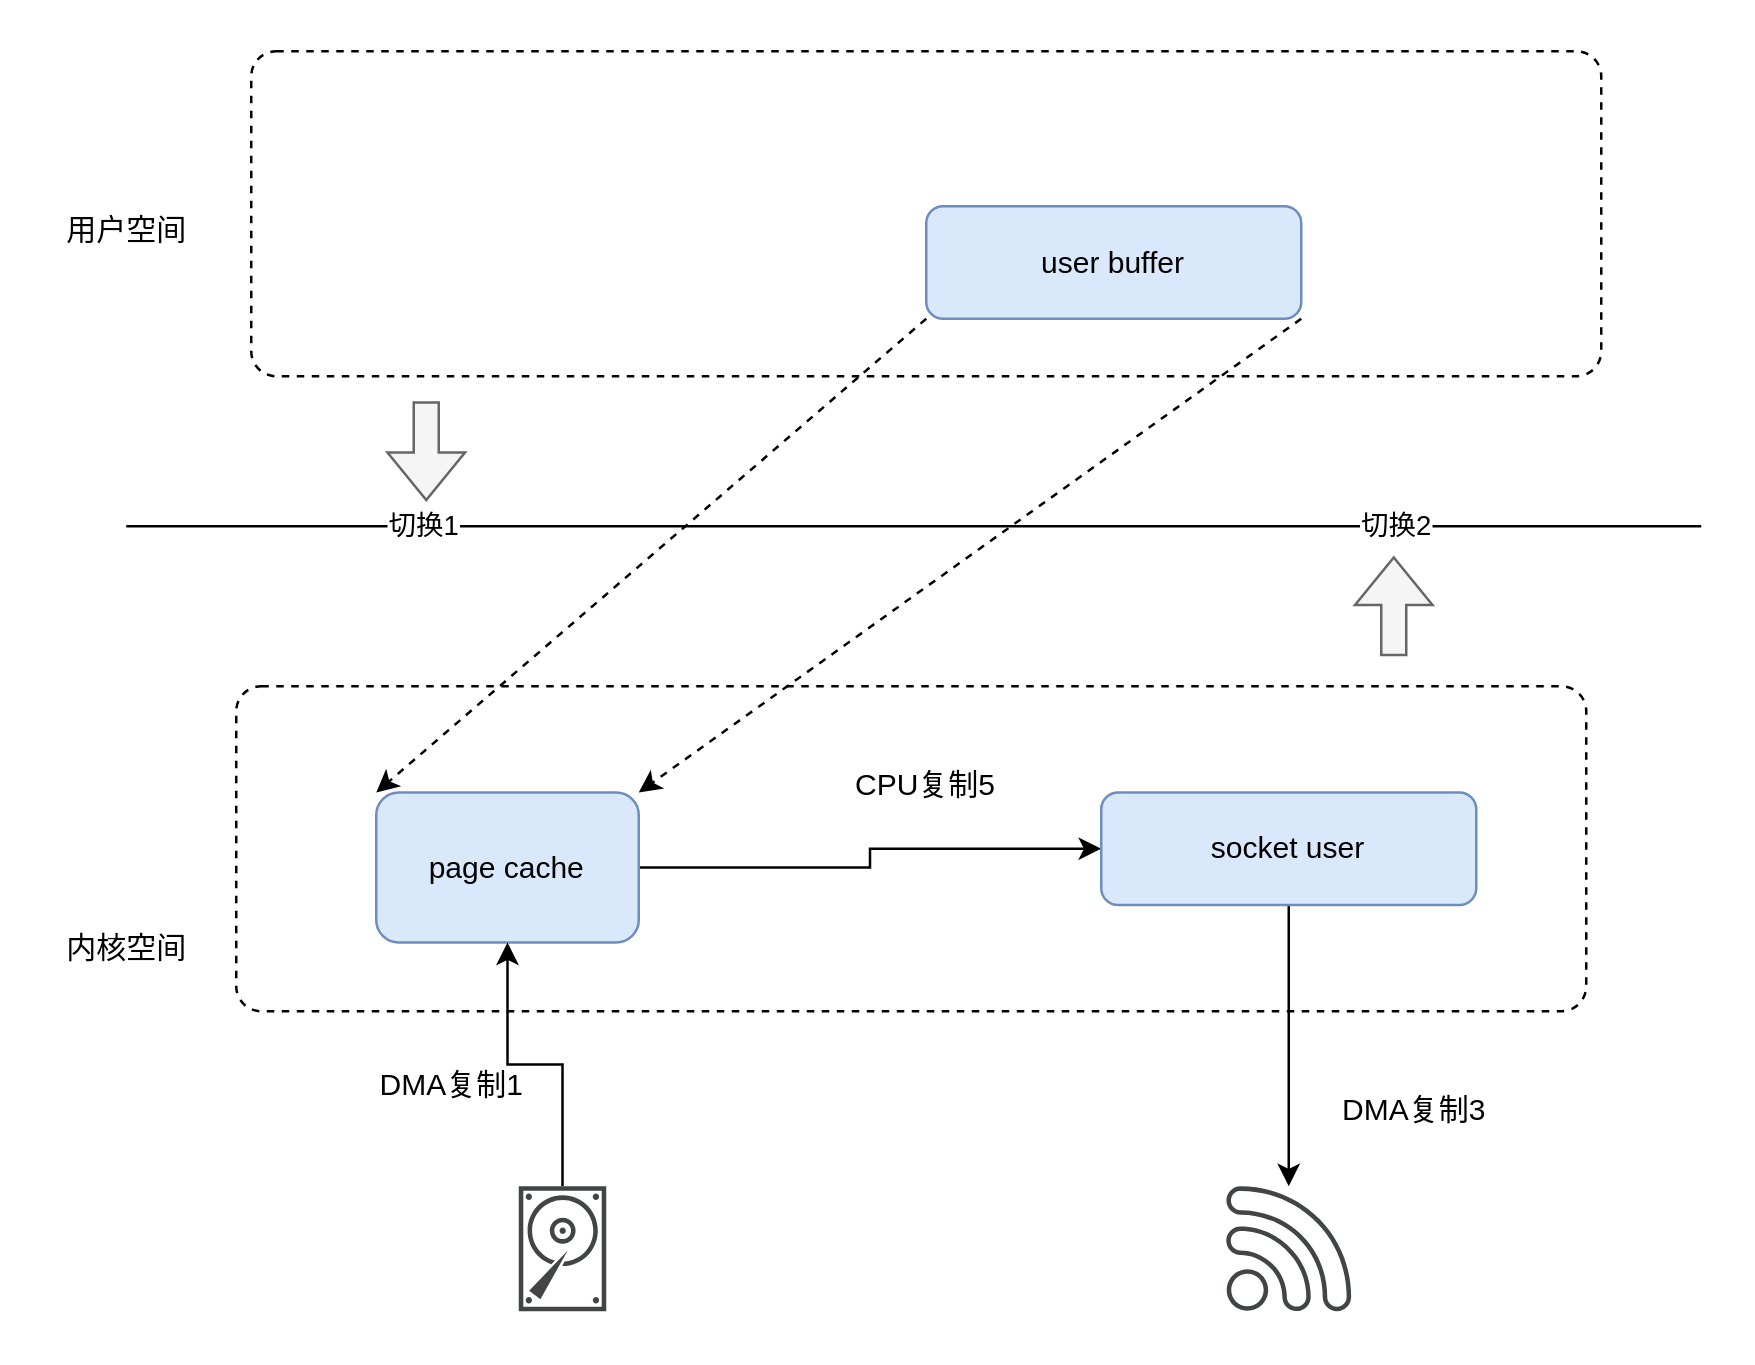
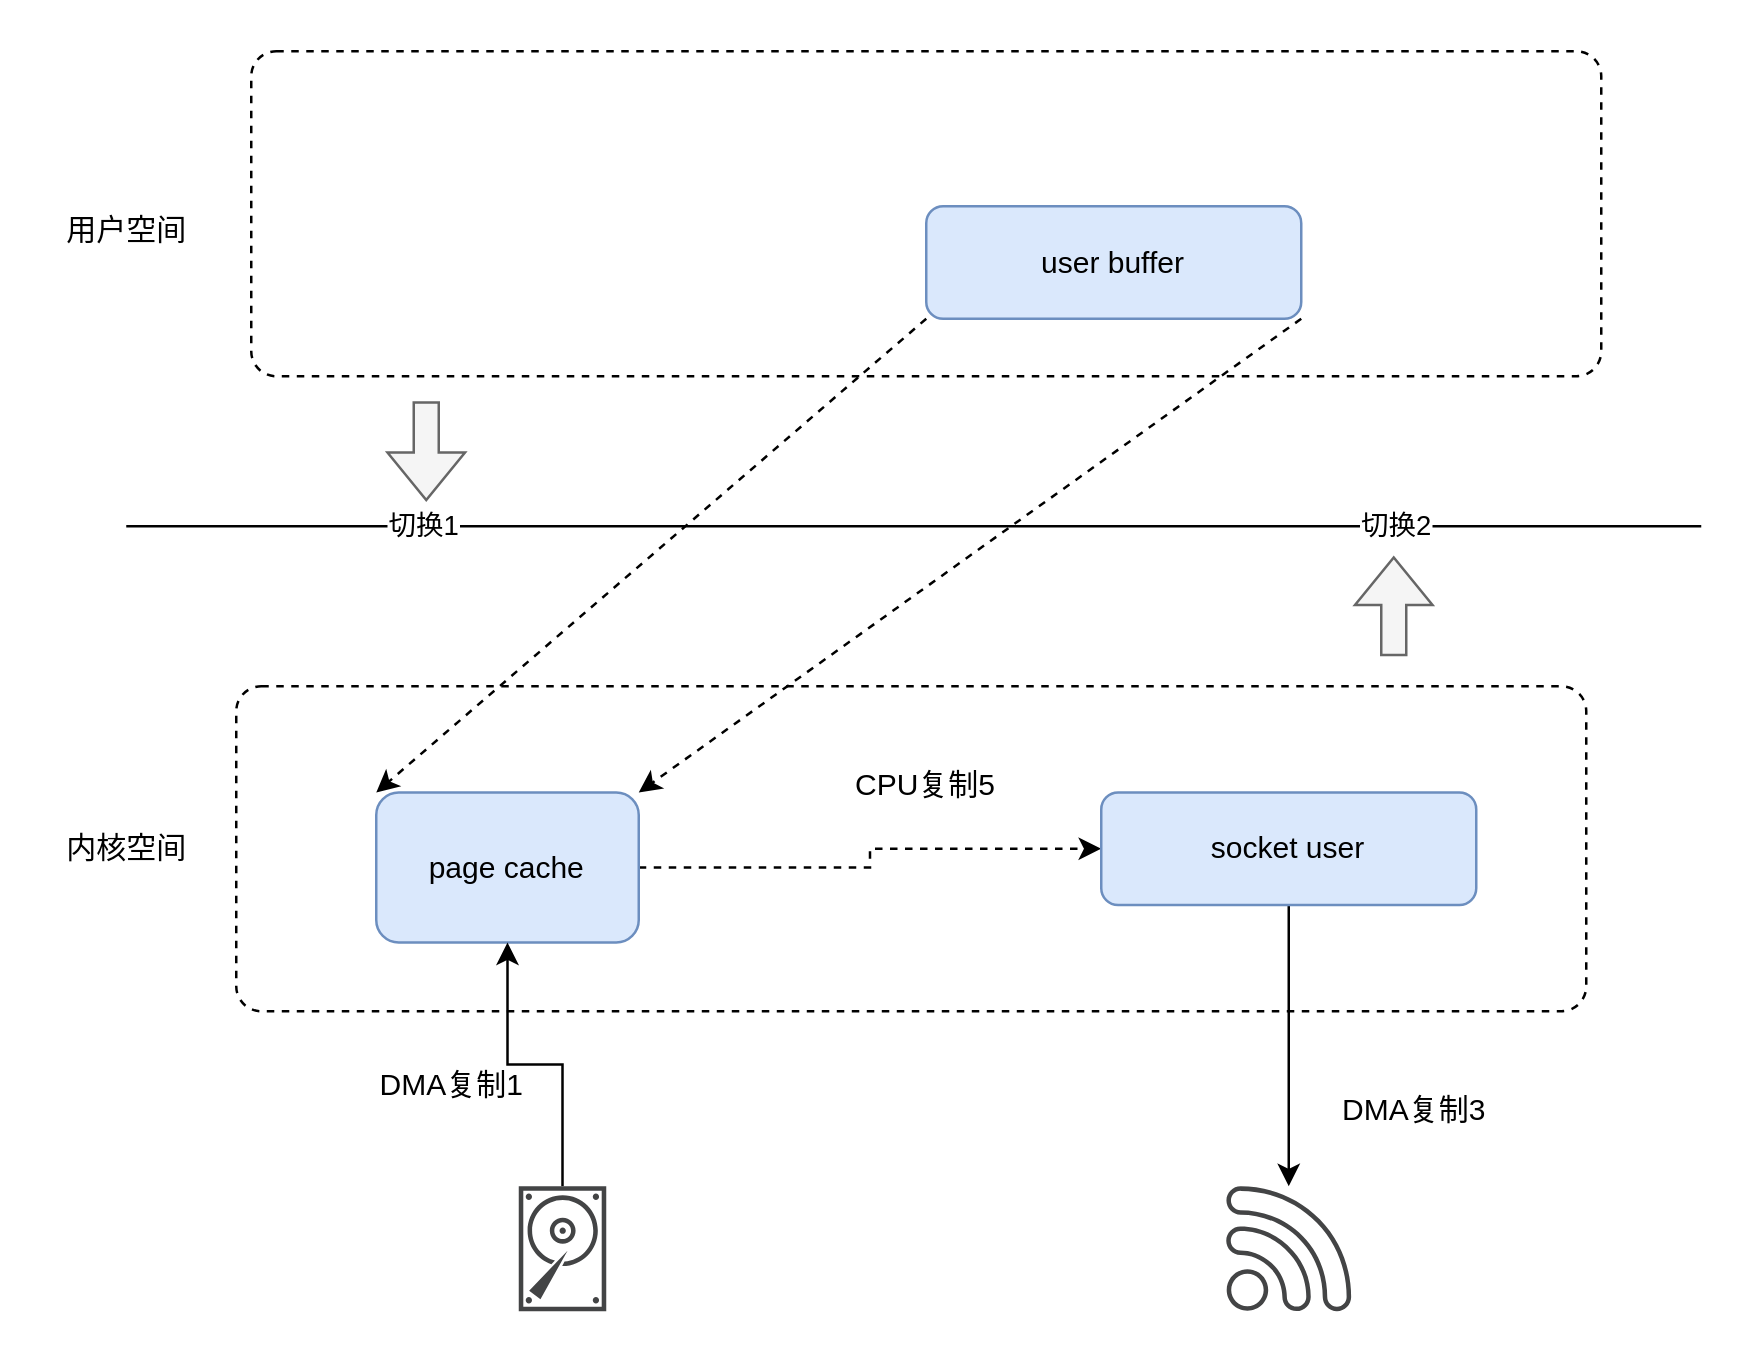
(870, 864) -> (870, 864)
(126, 949) -> (126, 849)
